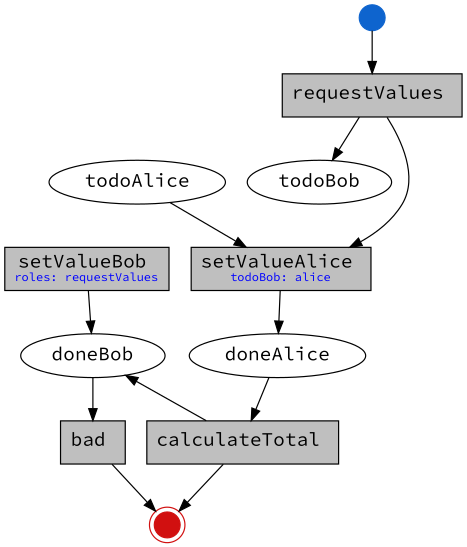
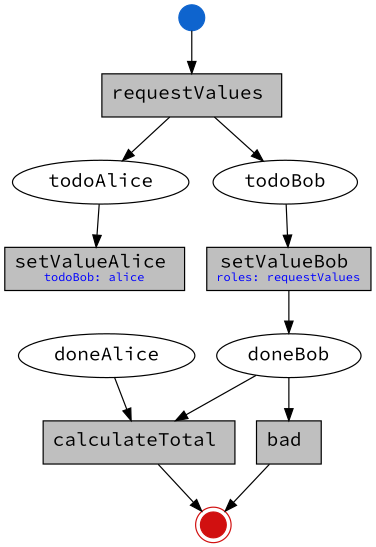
(408, 187) -> (151, 135)
none -> (287, 220)
(280, 306) -> none
(171, 401) -> (221, 395)
